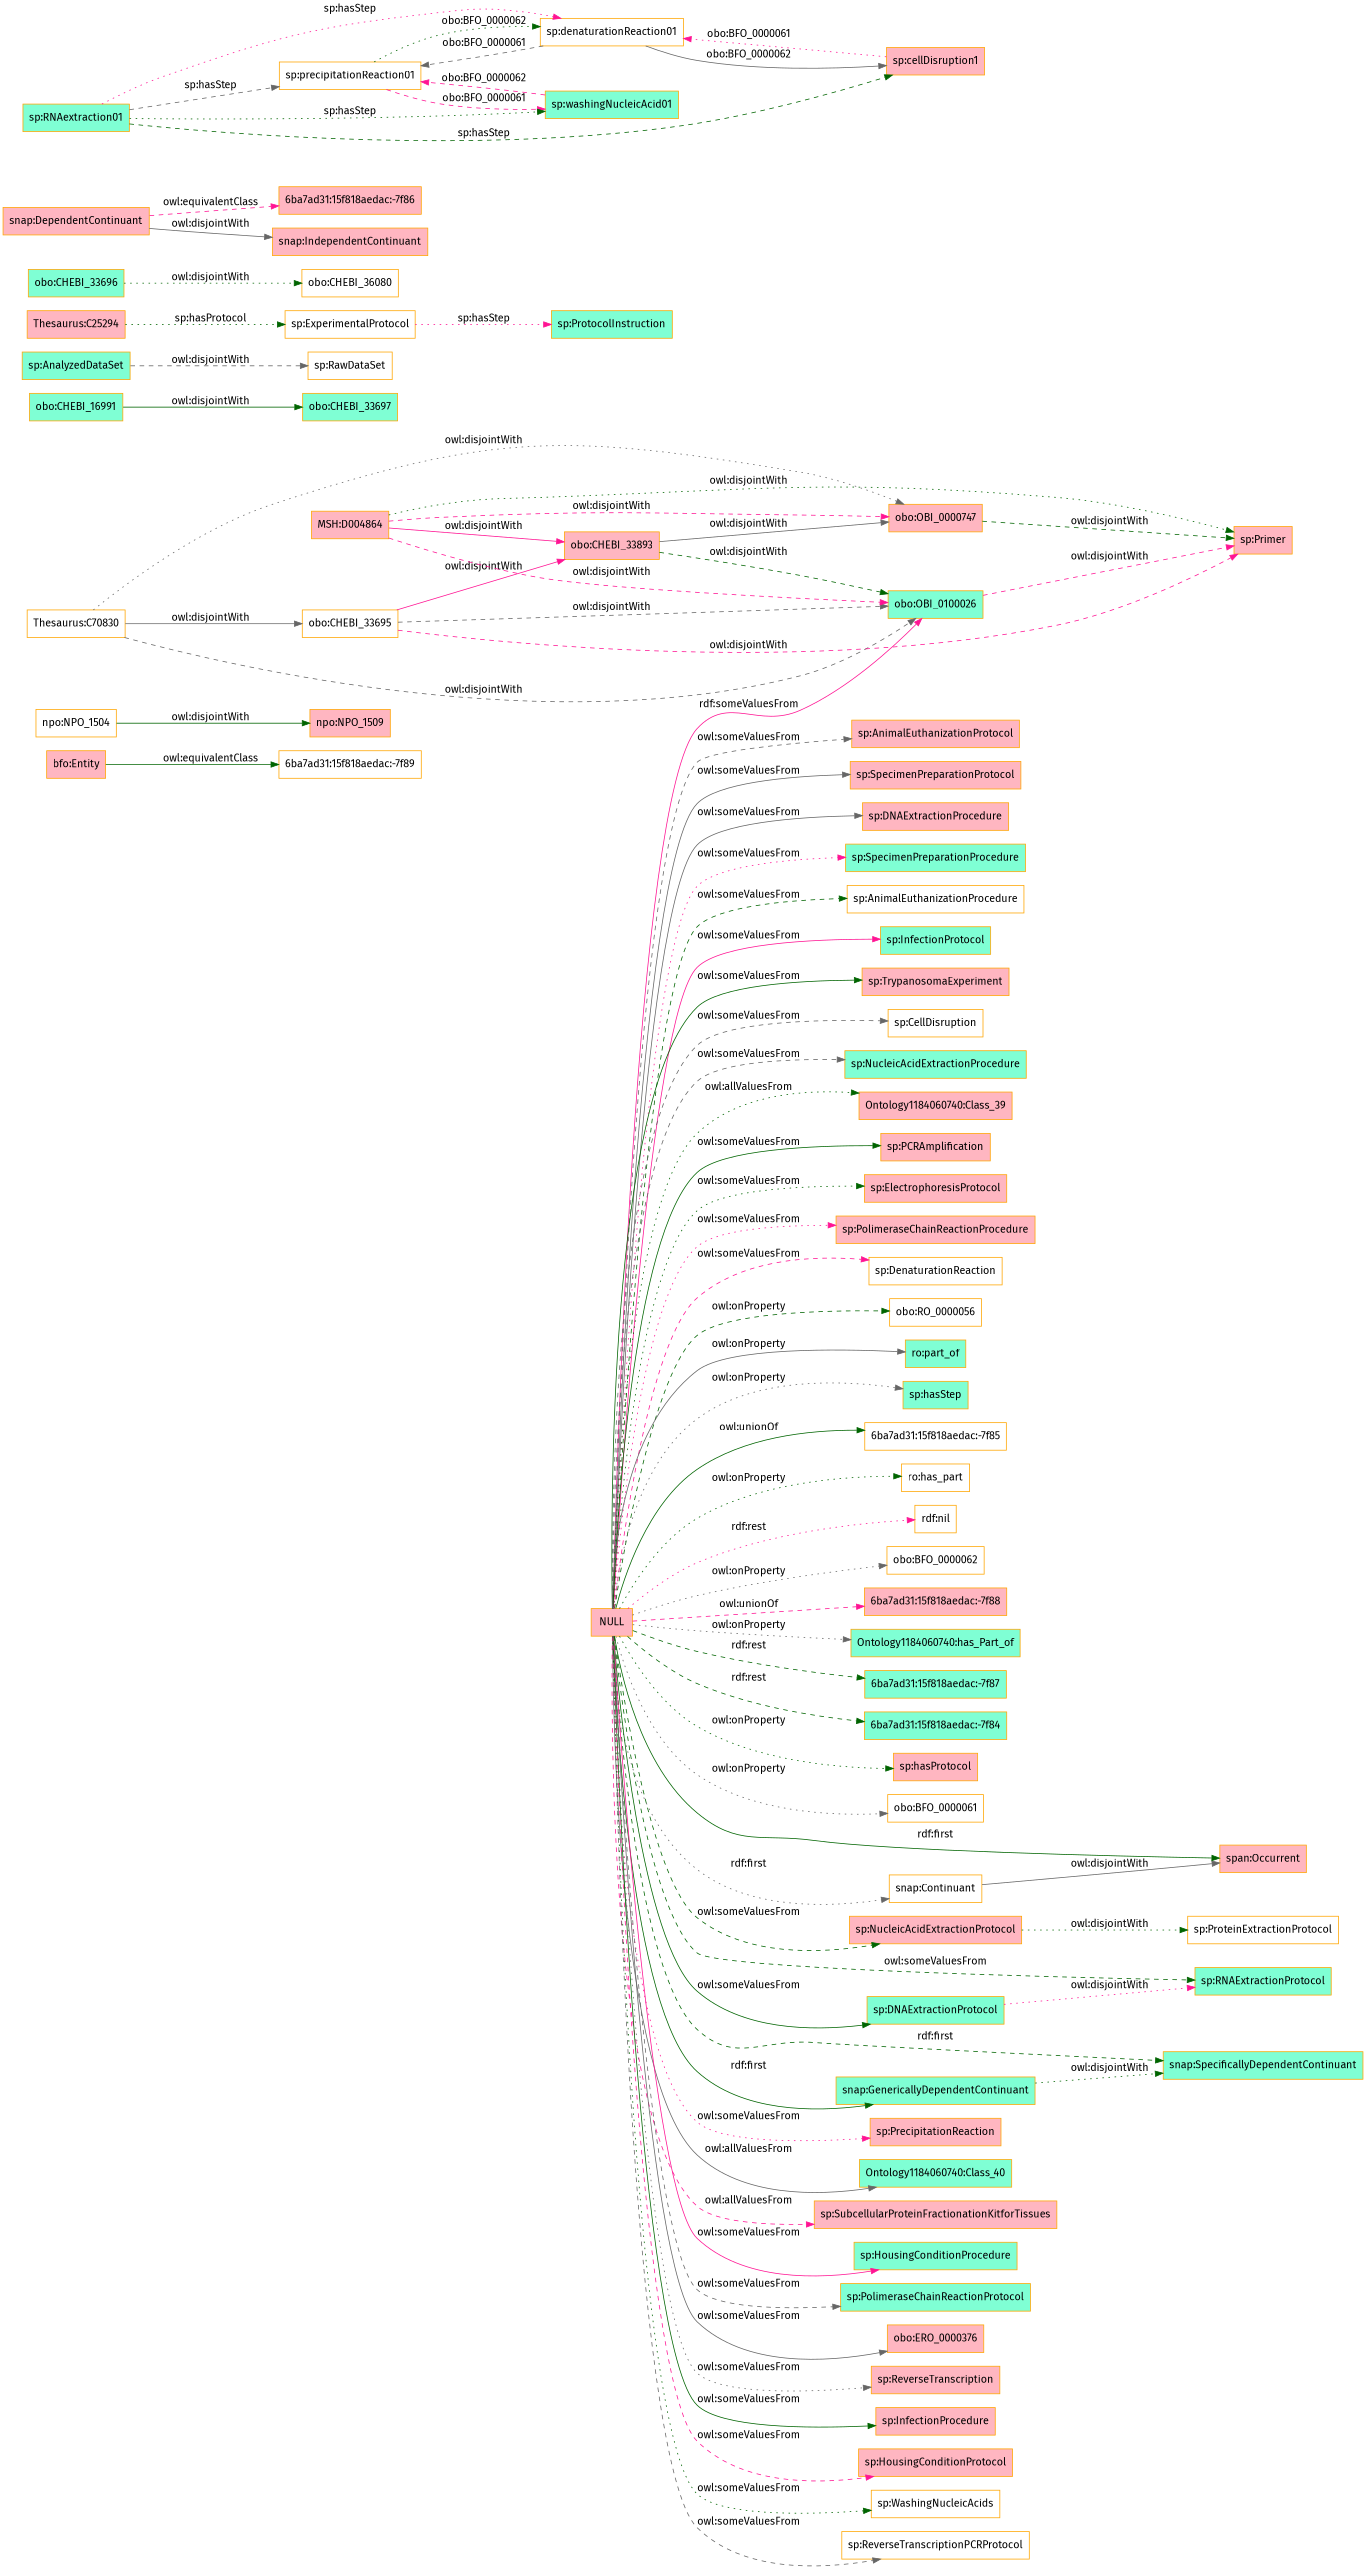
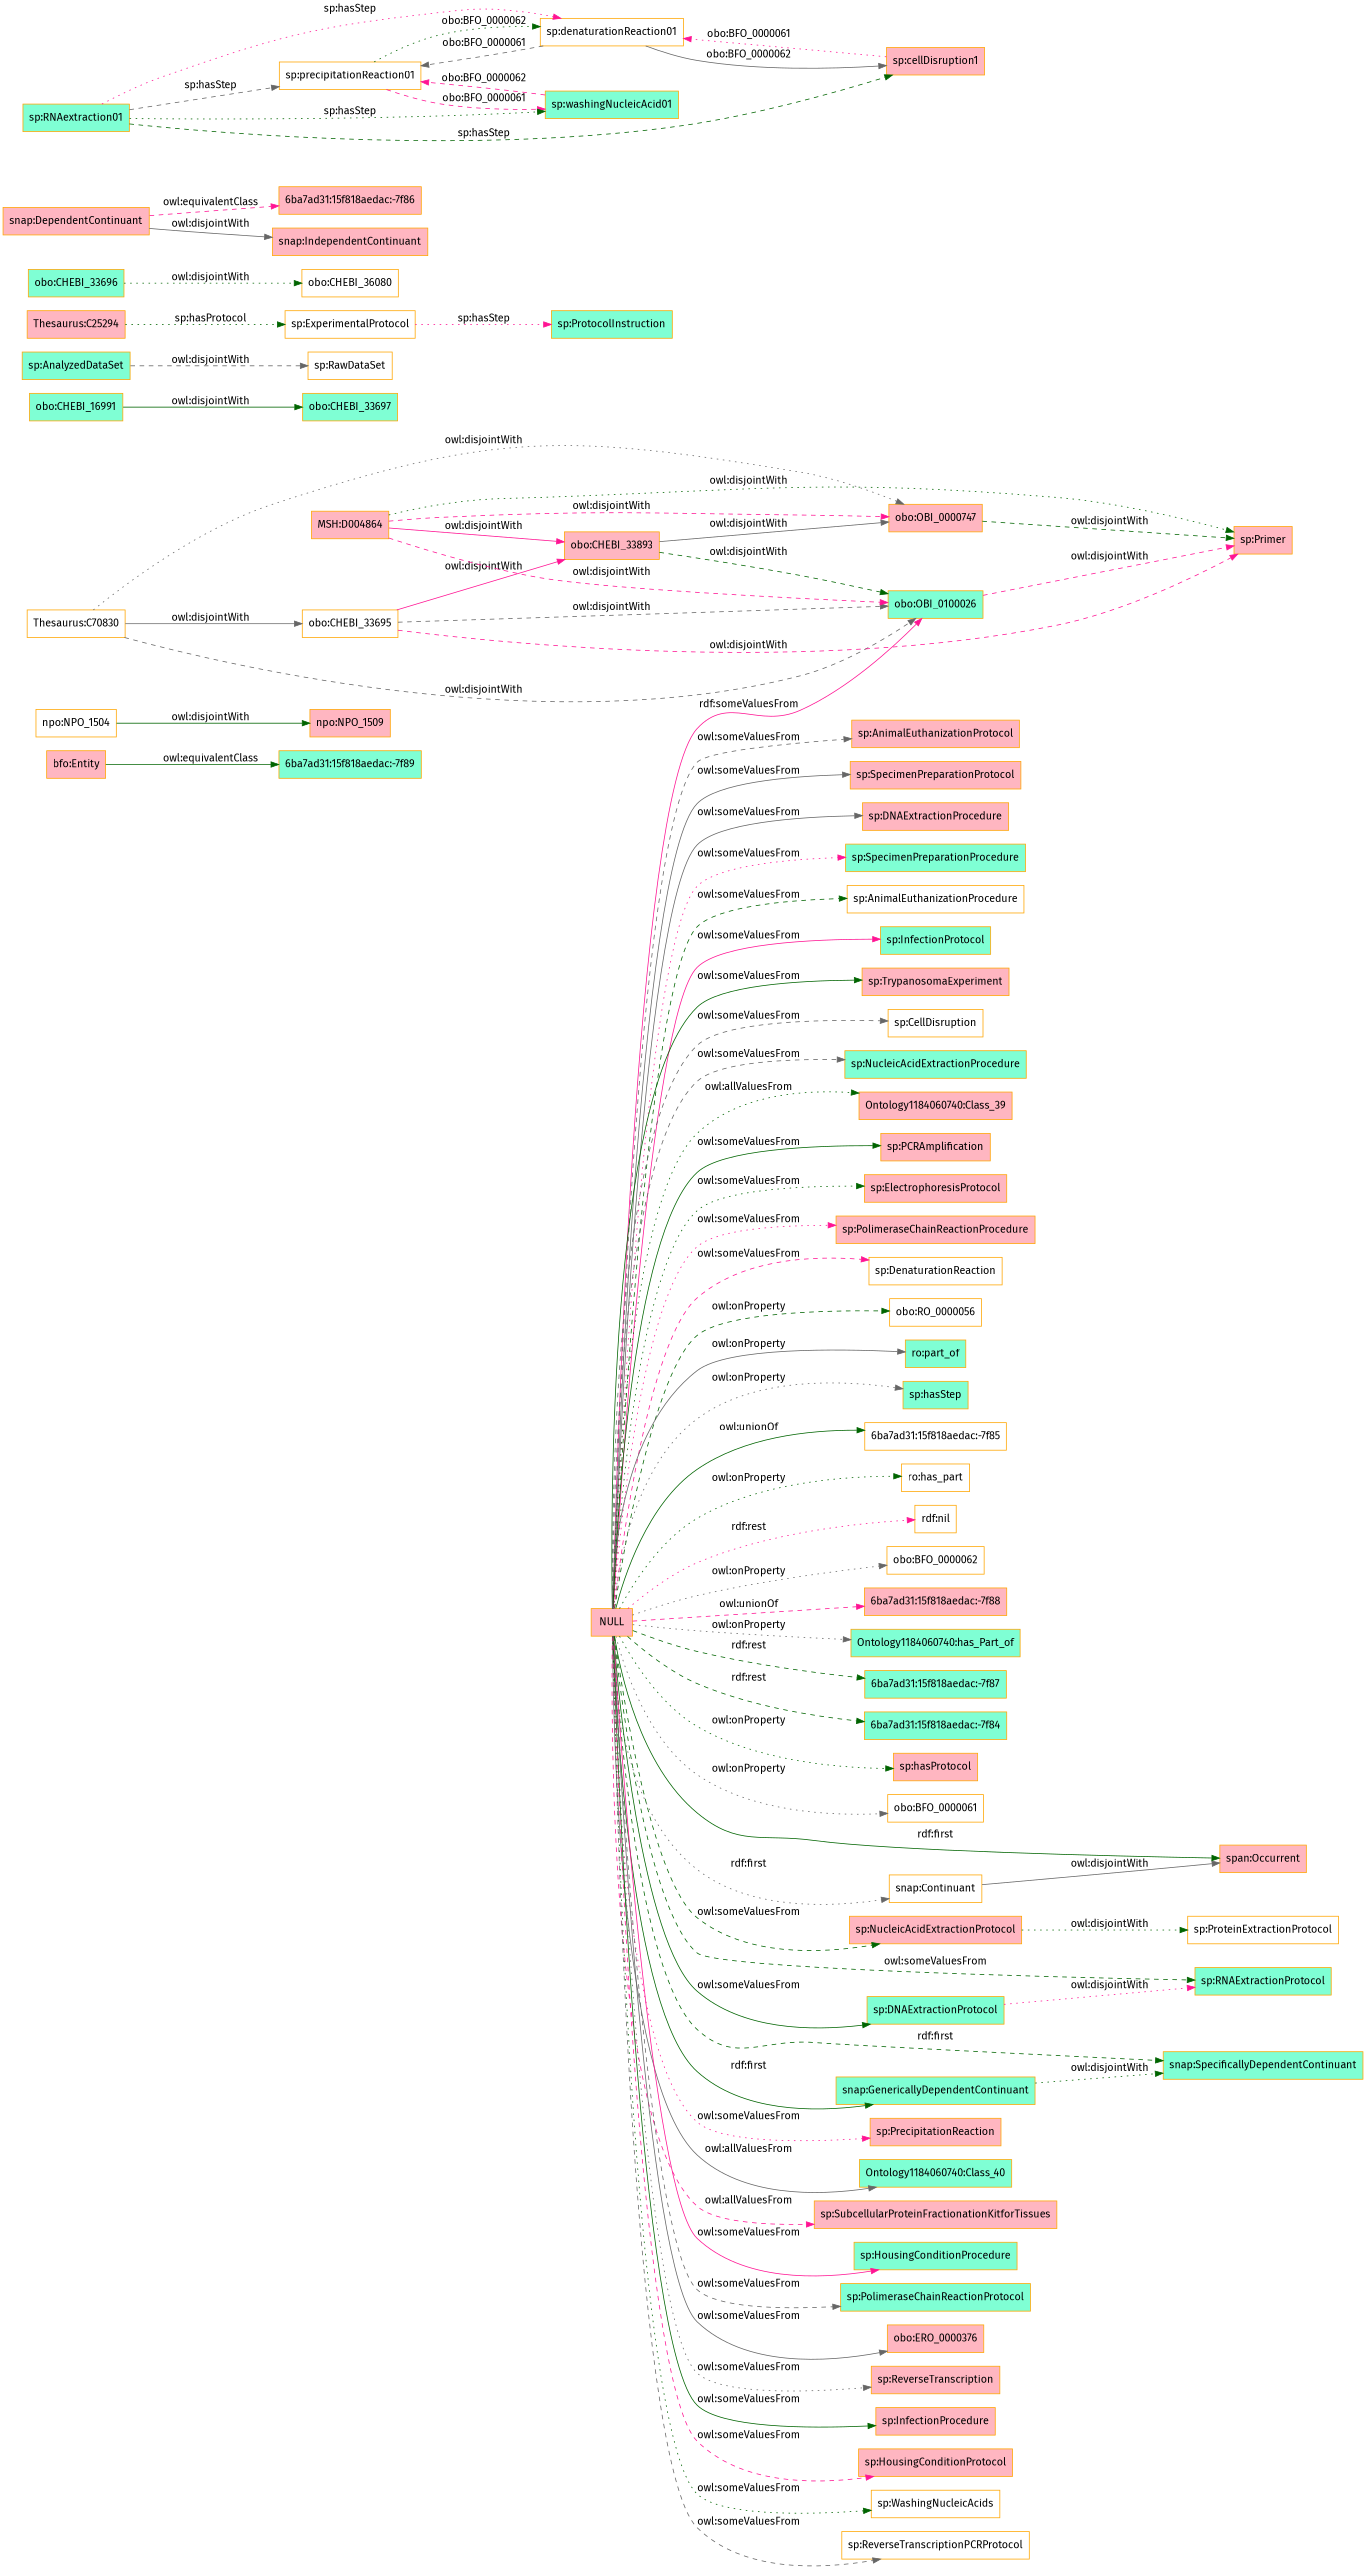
(350, 765) -> (350, 765)
